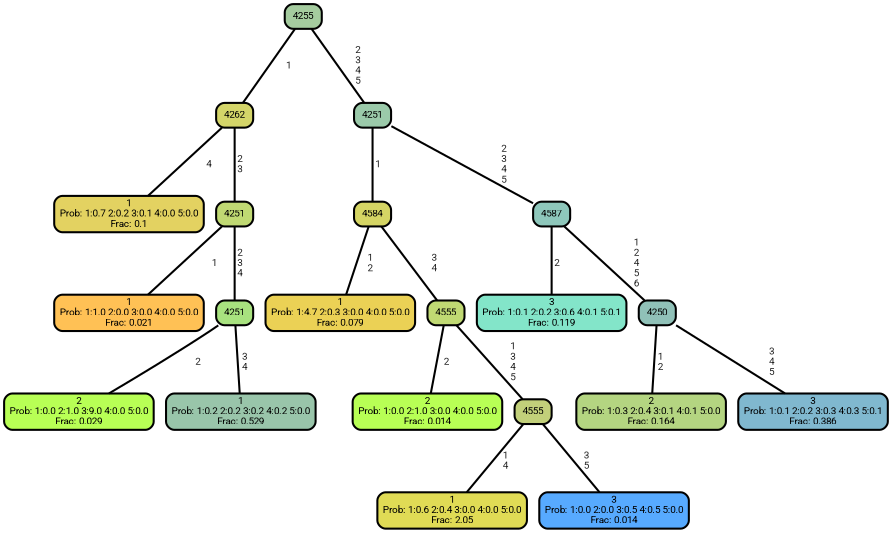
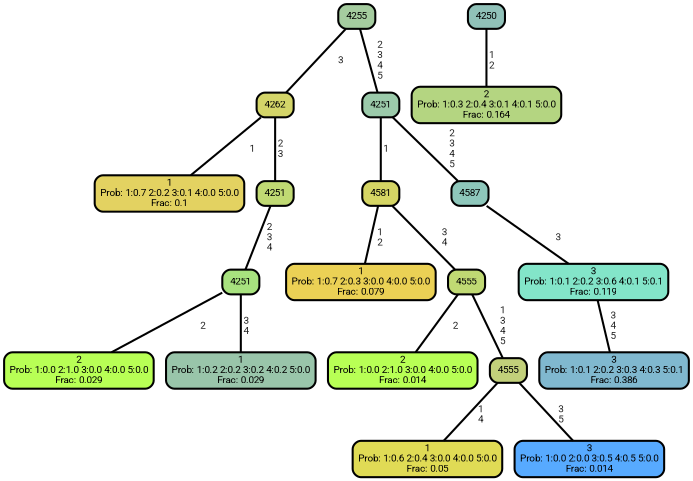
(287, 66) -> (340, 61)
(208, 165) -> (251, 149)
(373, 214) -> (381, 193)
(556, 263) -> (557, 238)
(604, 263) -> none
(129, 313) -> none
(340, 313) -> (361, 282)
(731, 359) -> (604, 326)
(79, 412) -> (79, 370)
(241, 412) -> (241, 370)
(452, 510) -> (427, 459)
